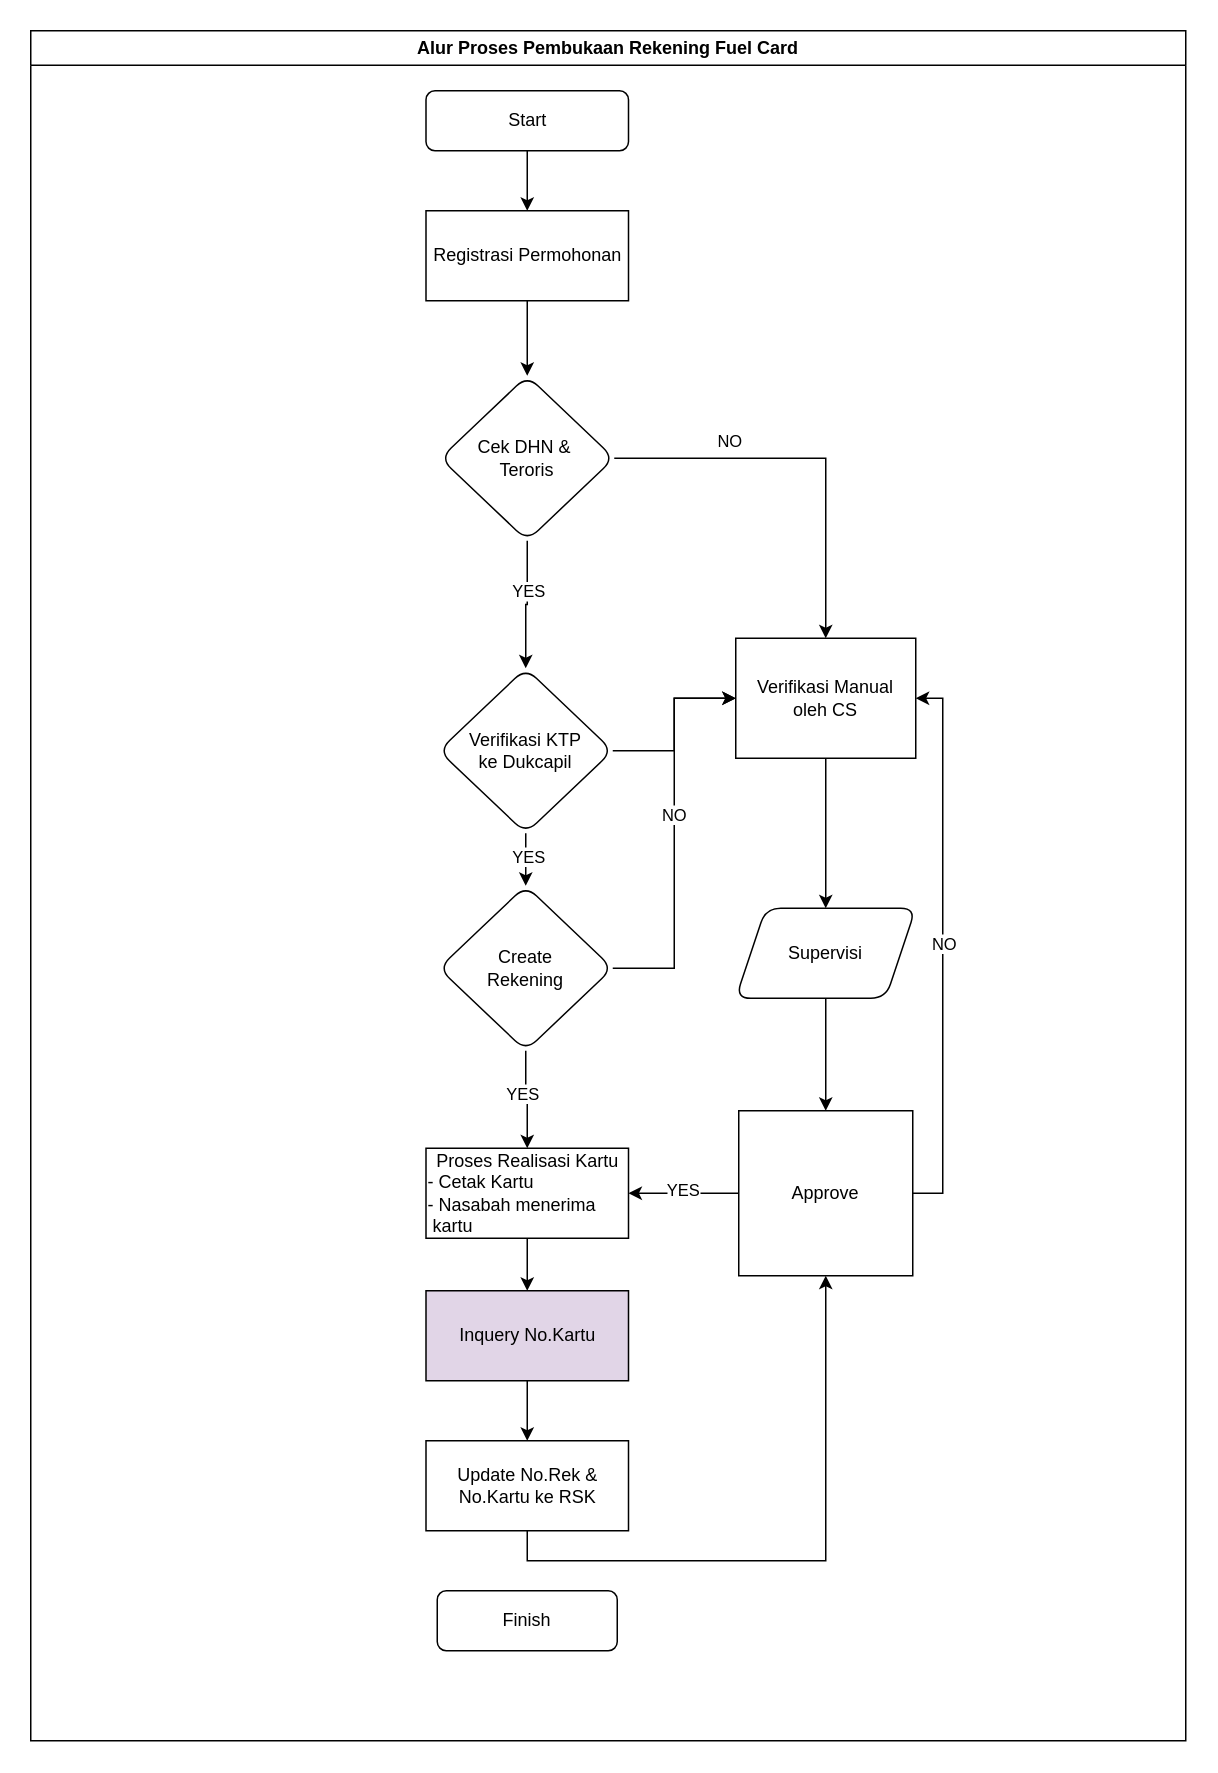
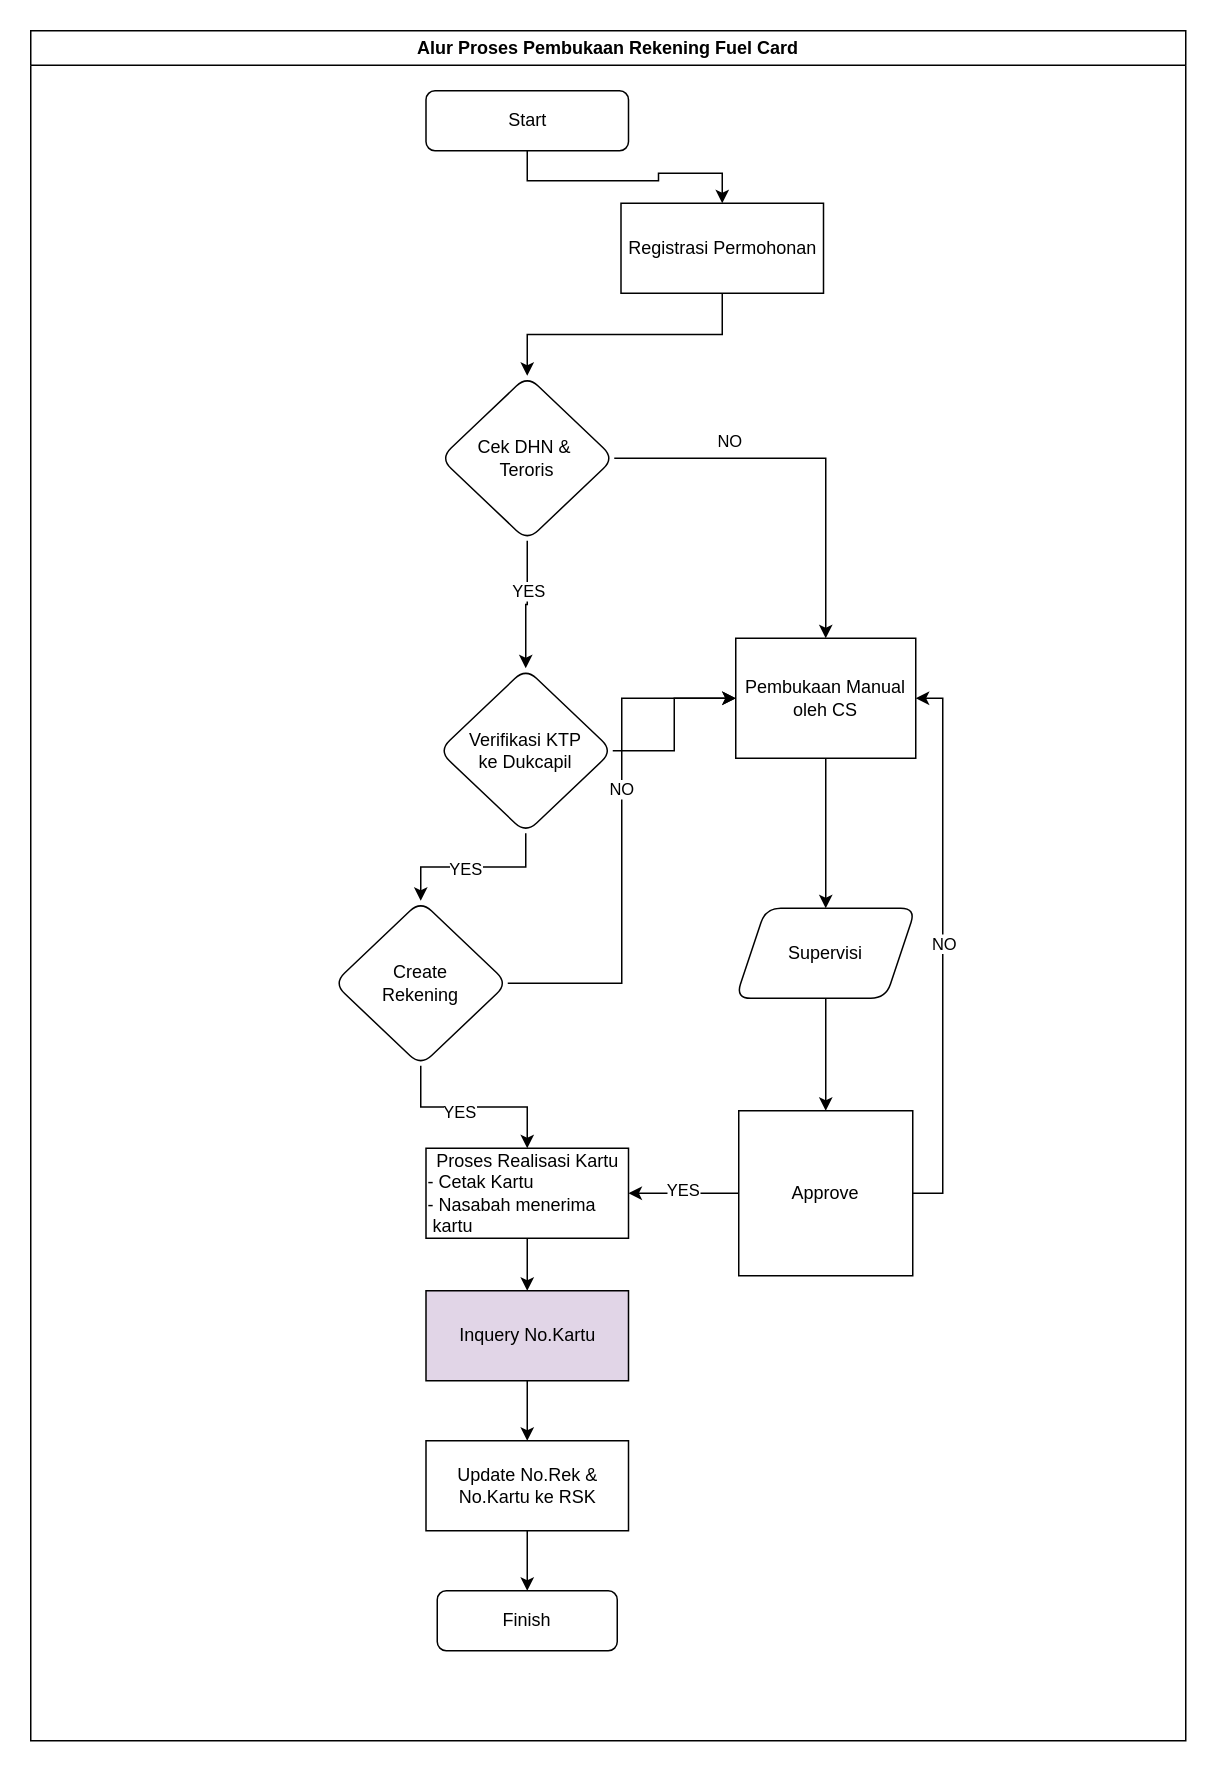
(527, 256) -> (722, 248)
(826, 698) -> (826, 698)
(526, 968) -> (421, 983)
(813, 1561) -> (527, 1569)
